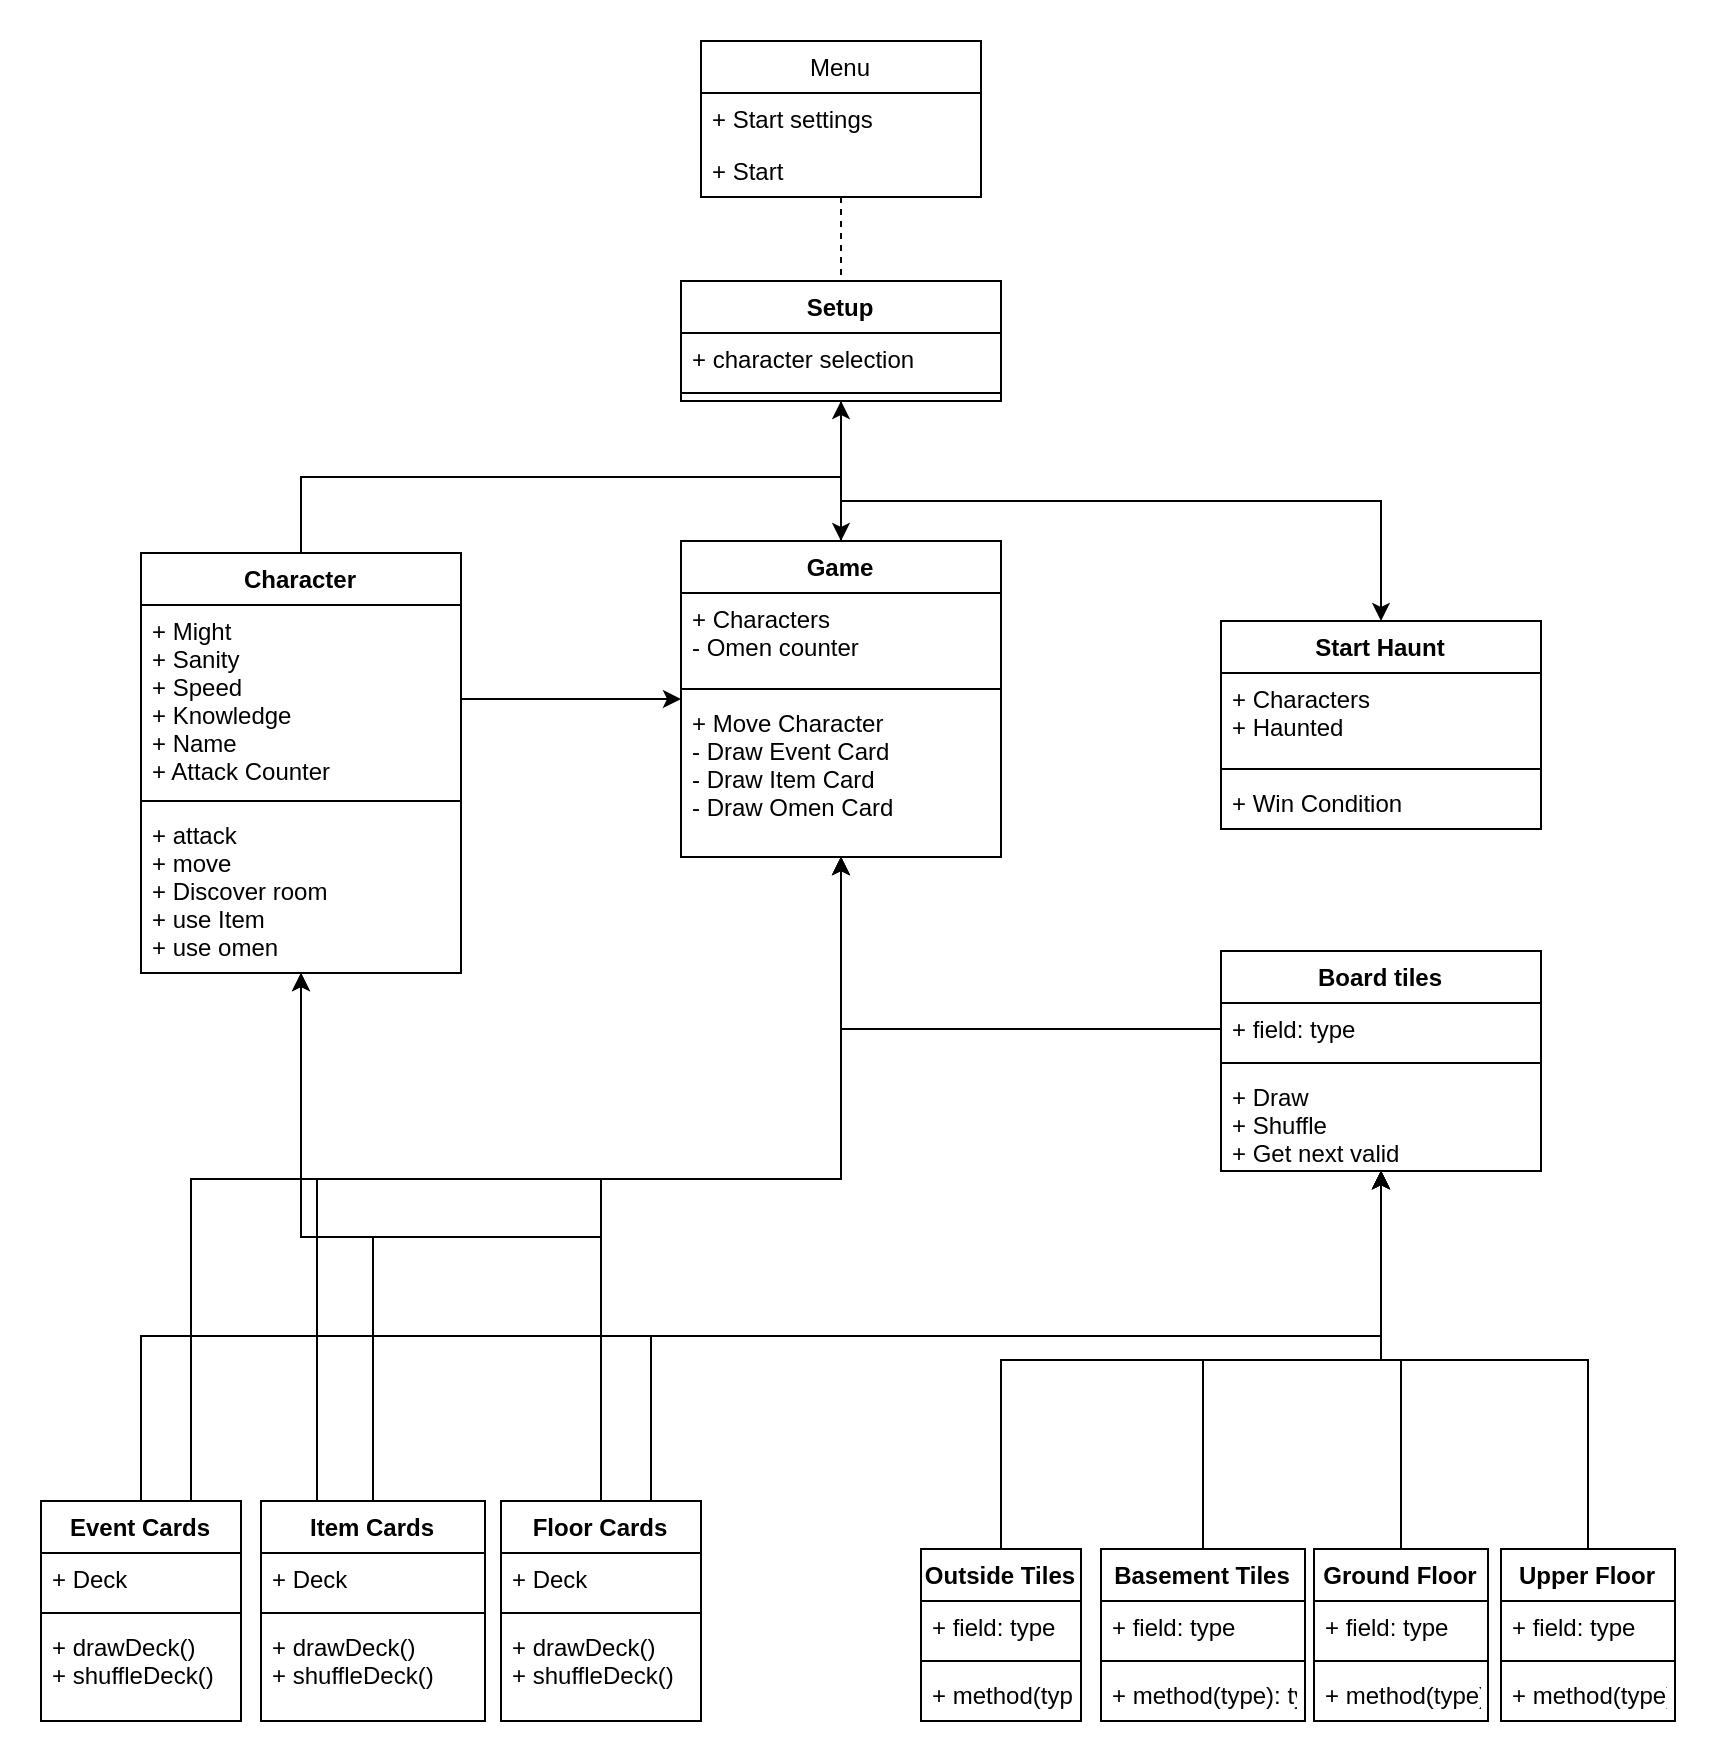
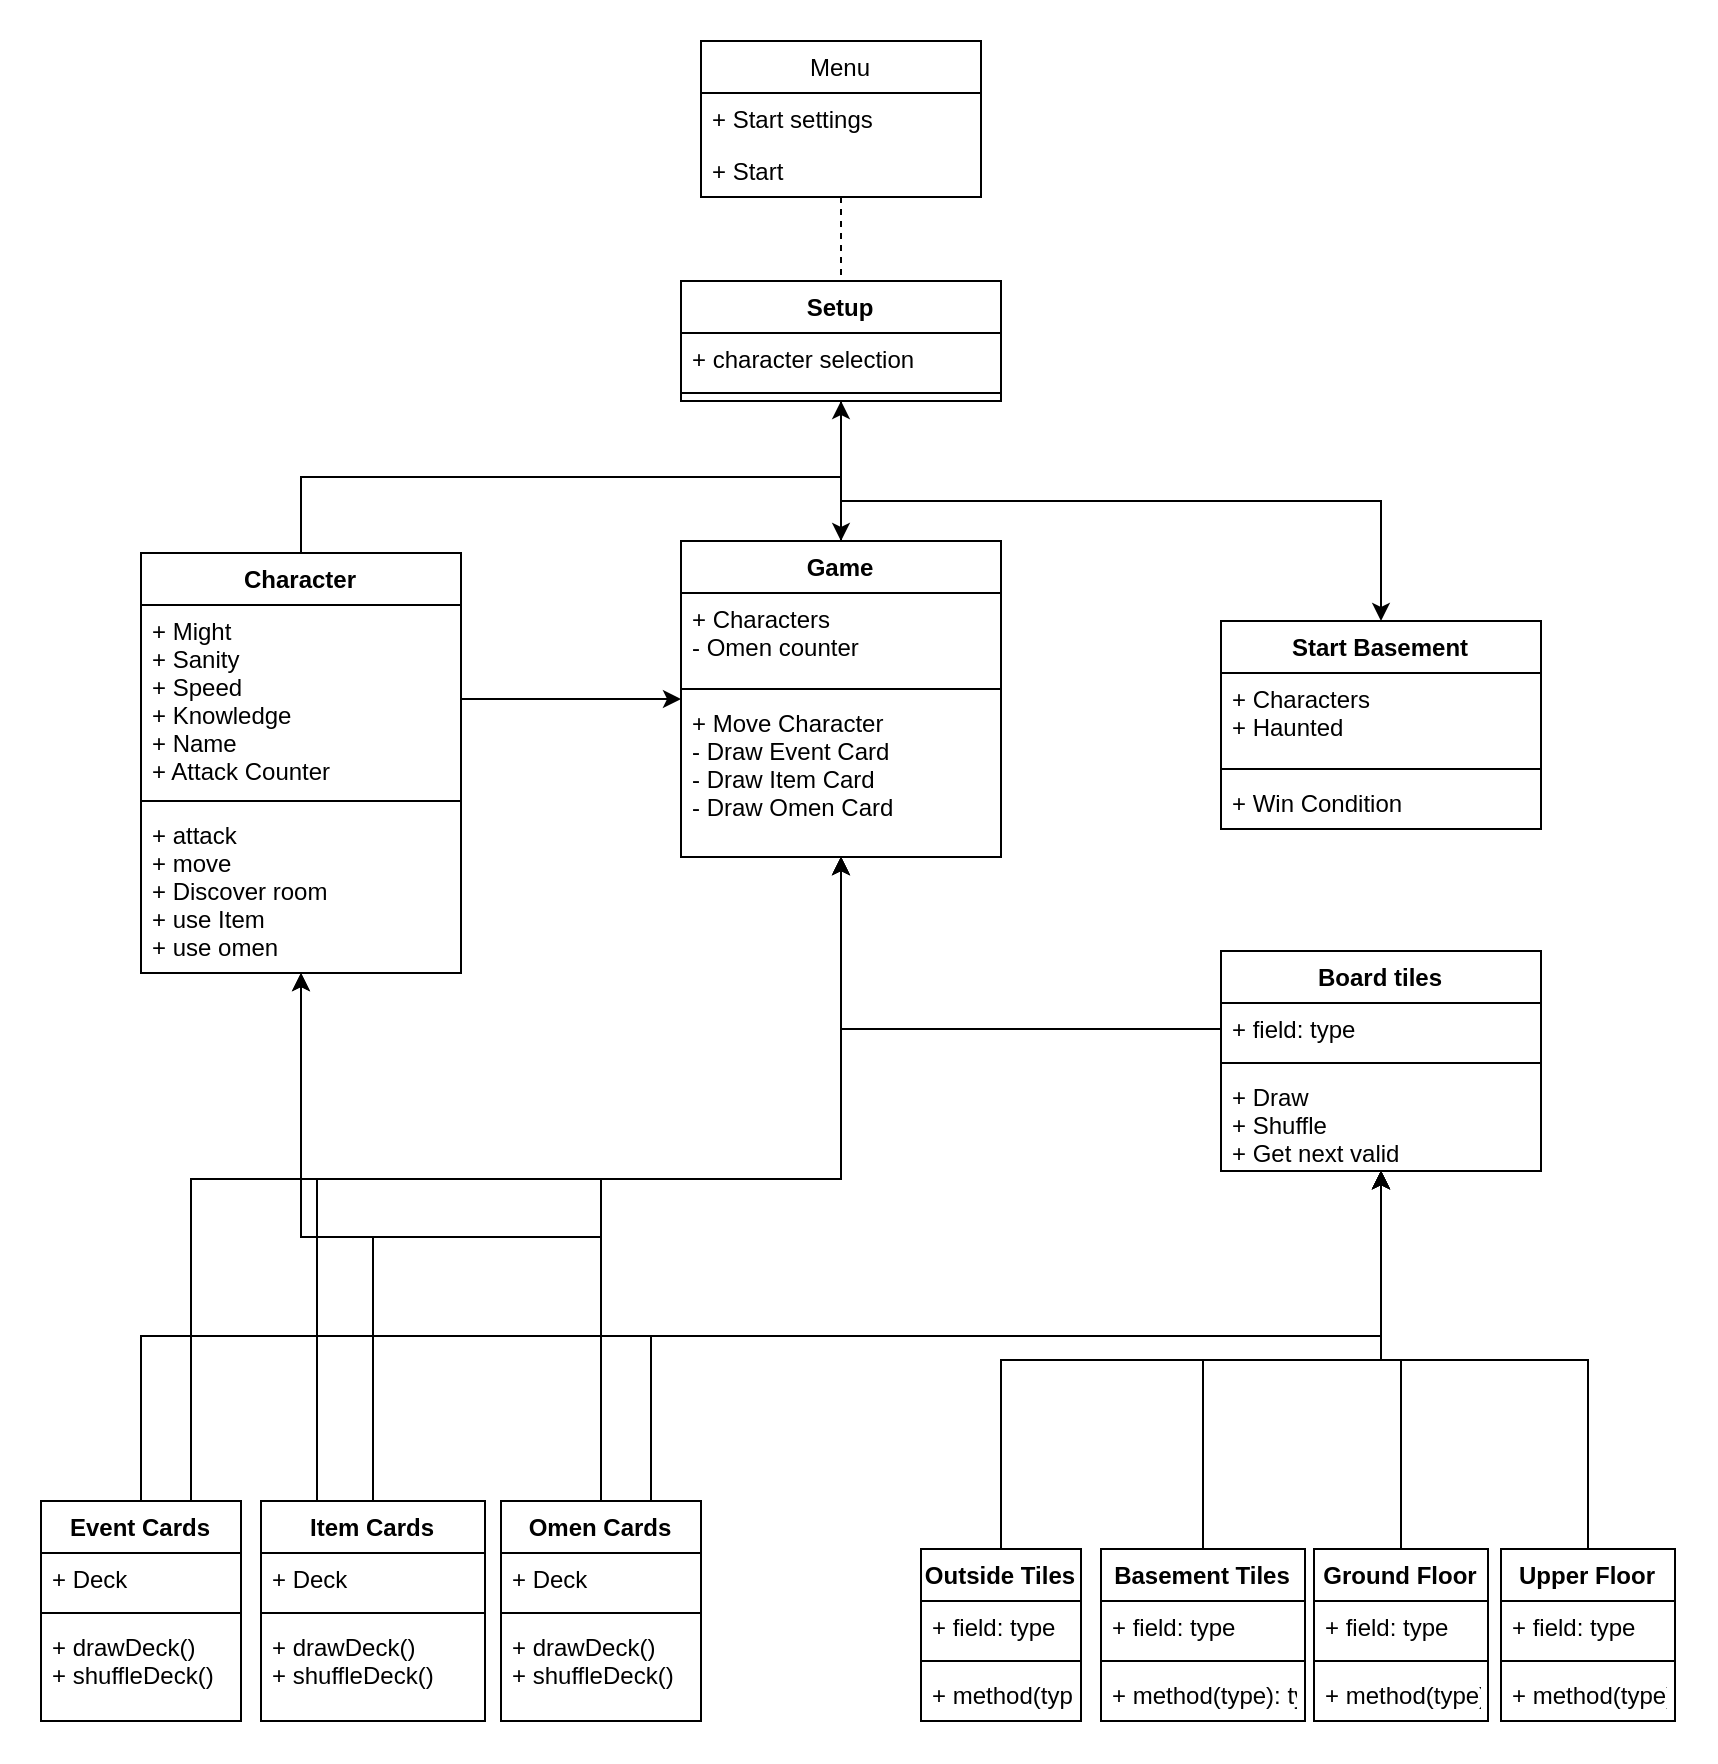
(1380, 648) -> (1380, 648)
(600, 1528) -> (600, 1528)
